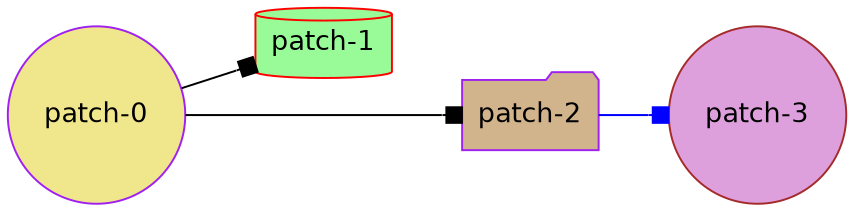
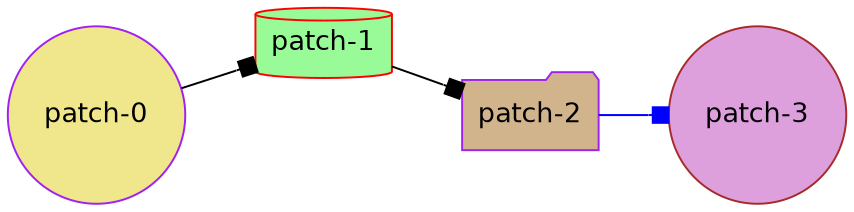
(314, 115) -> (418, 76)
